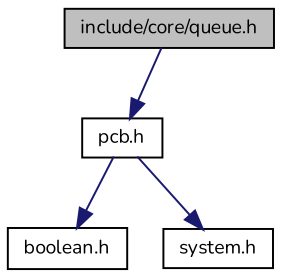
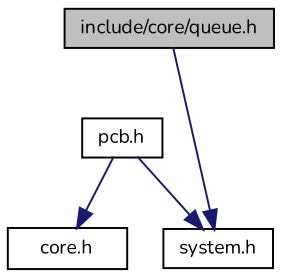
(150, 74) -> (192, 129)
(68, 249) -> (68, 249)
